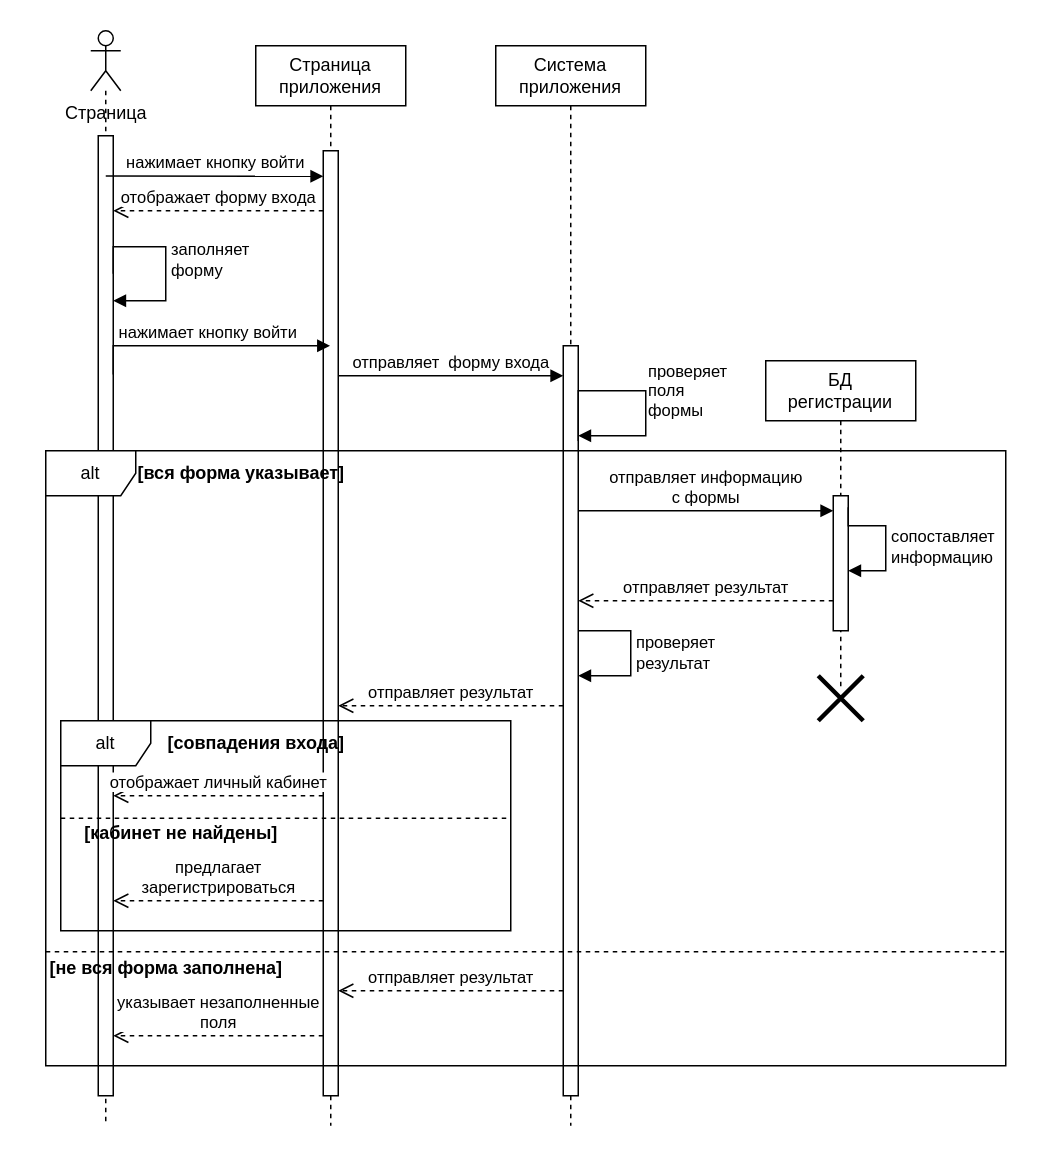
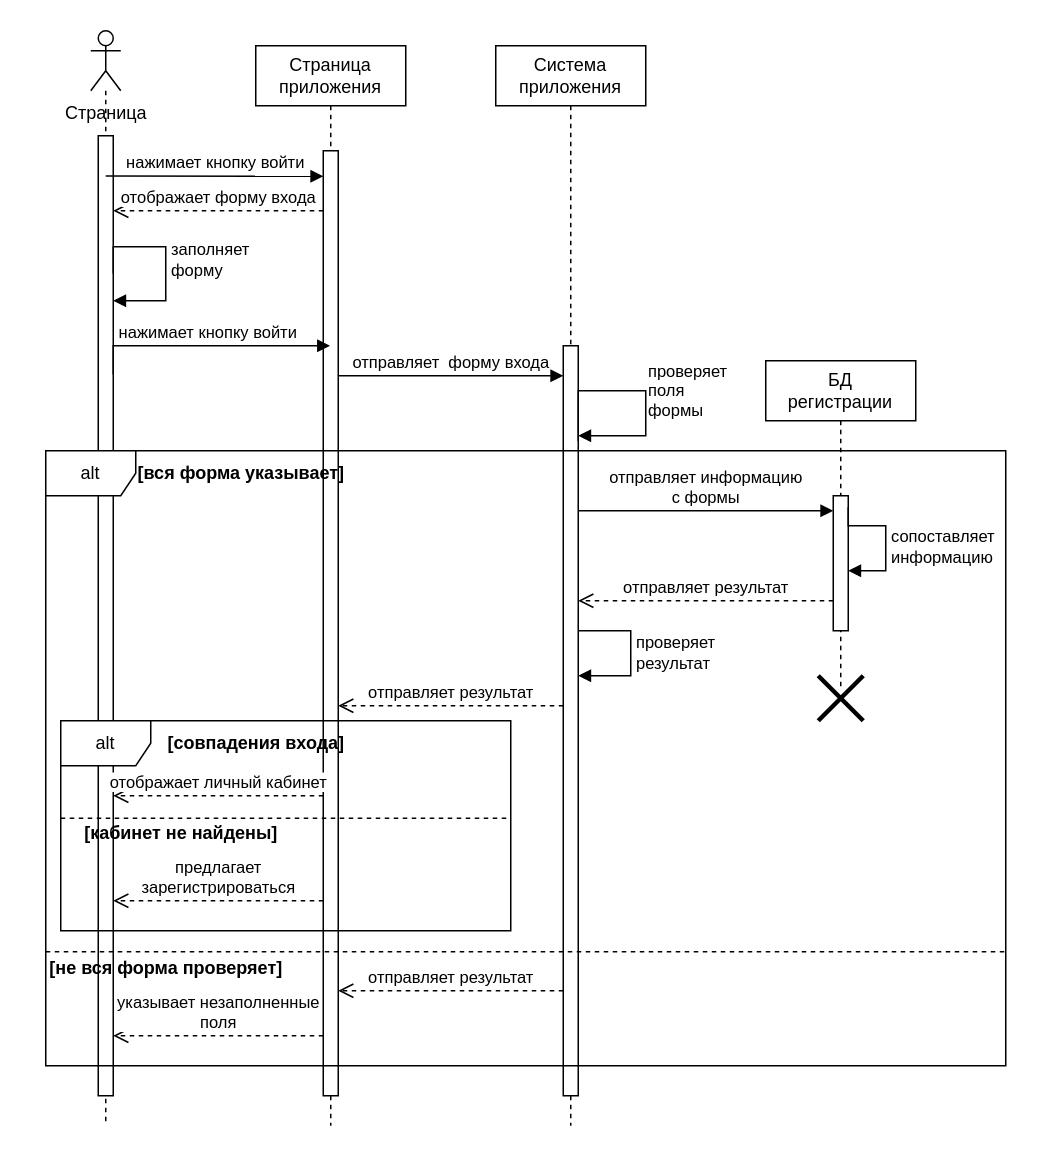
(167, 968) -> (167, 968)
